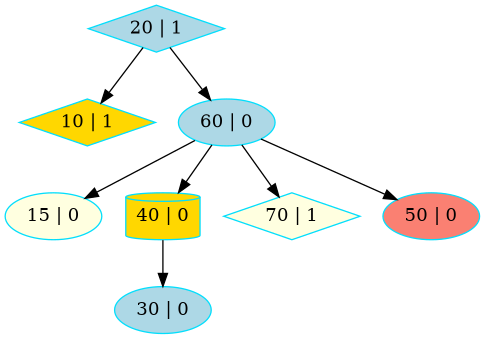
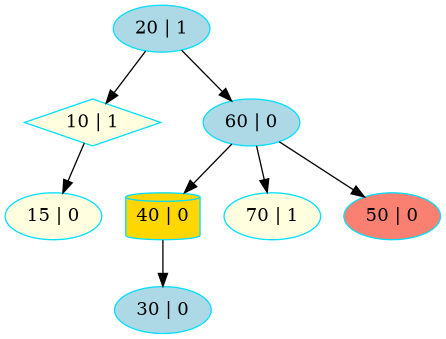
(156, 29) -> (162, 29)
(87, 122) -> (93, 122)
(146, 166) -> (76, 162)
(292, 216) -> (272, 216)
